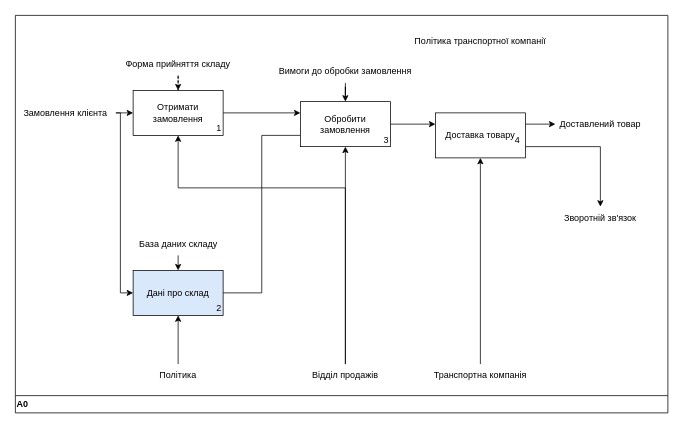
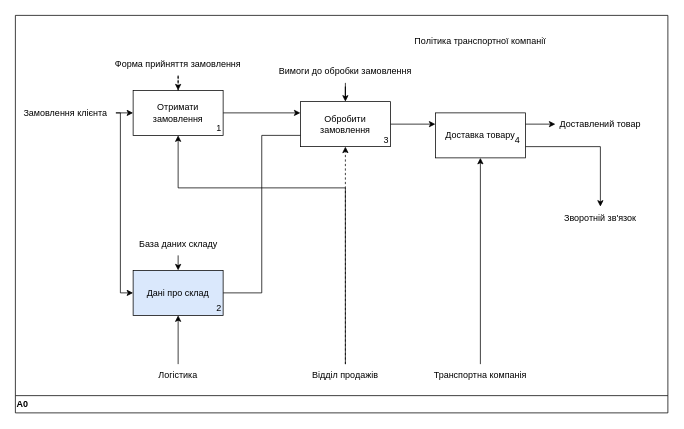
(178, 64) -> (178, 64)
(345, 168) -> (345, 168)
(178, 375) -> (178, 375)
